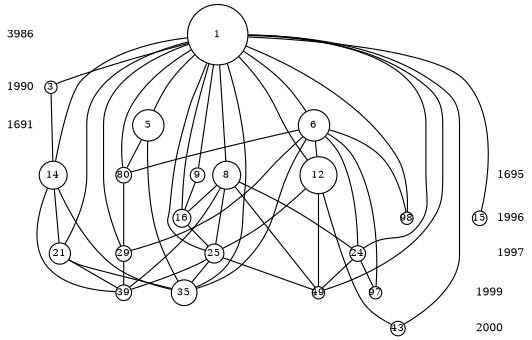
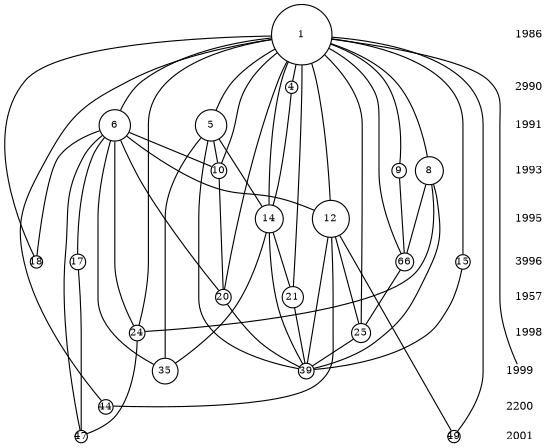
(21, 35) -> (529, 35)
(21, 87) -> (529, 87)
(51, 87) -> (292, 87)
(21, 125) -> (529, 125)
none -> (529, 171)
(246, 172) -> (500, 140)
none -> (241, 173)
(124, 175) -> (219, 171)
(511, 175) -> (529, 219)
(182, 218) -> (405, 262)
(407, 218) -> (36, 262)
(511, 218) -> (529, 262)
(219, 222) -> none
(275, 237) -> none
(124, 254) -> (223, 297)
(511, 254) -> (529, 297)
none -> (78, 262)
(200, 272) -> none
(112, 274) -> none
(268, 274) -> none
(338, 274) -> none
none -> (199, 285)
(376, 293) -> (81, 437)
none -> (318, 300)
(398, 329) -> (106, 407)
(490, 329) -> (520, 407)
none -> (529, 333)
none -> (413, 344)
none -> (520, 437)
